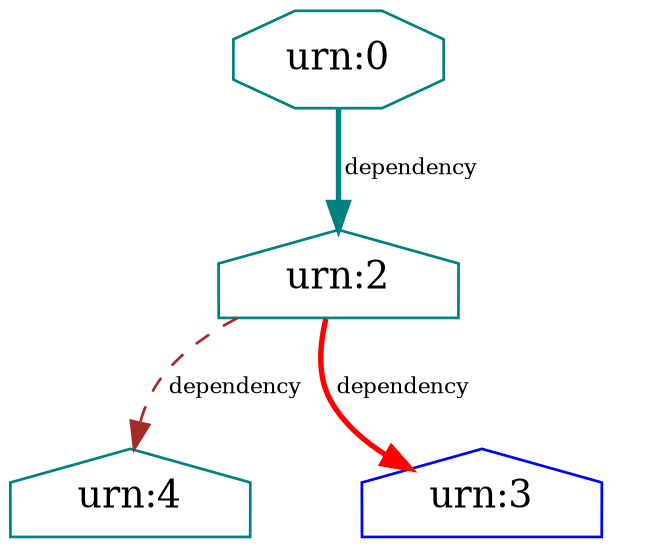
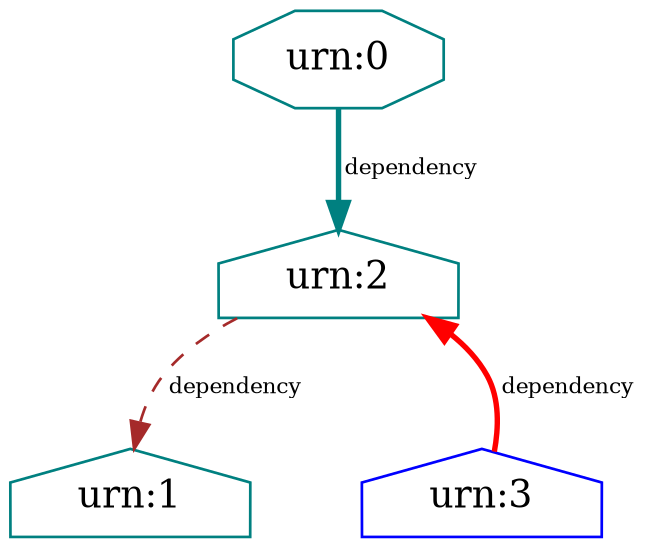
(330, 398) -> (492, 385)
(130, 498) -> (130, 498)
